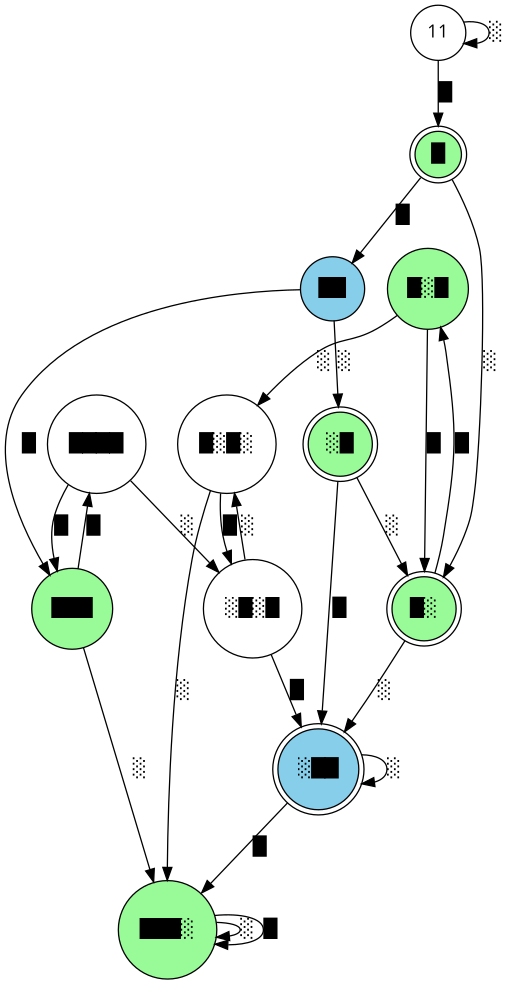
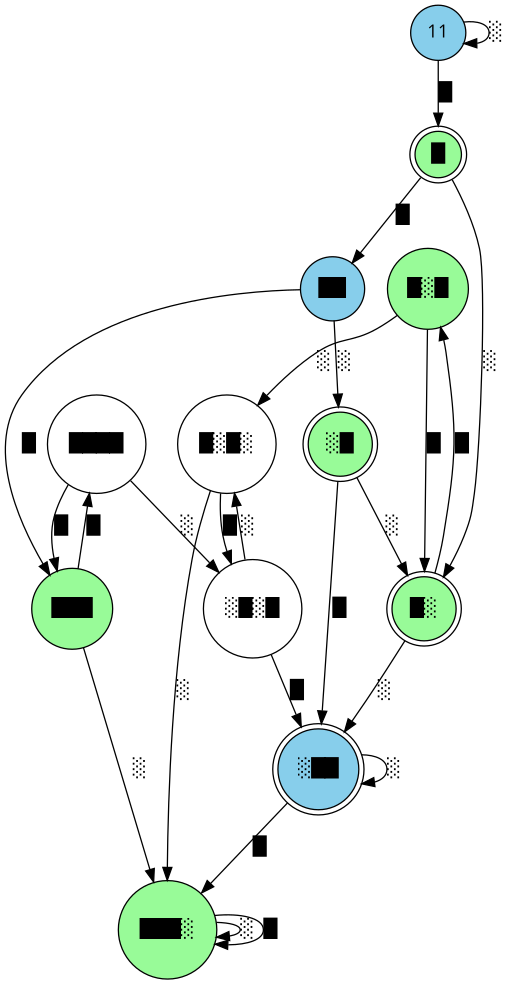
(438, 33) -> (438, 33)
